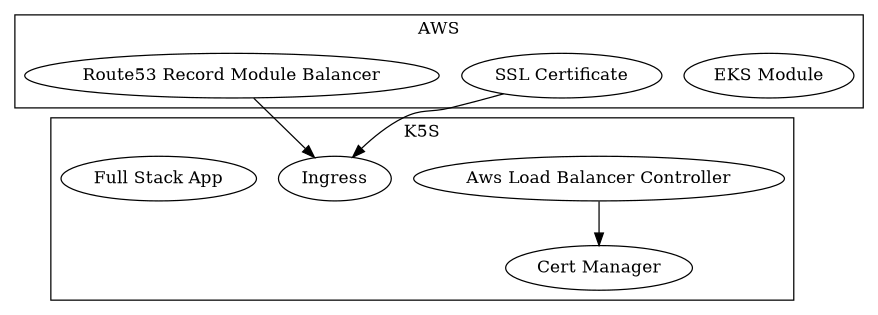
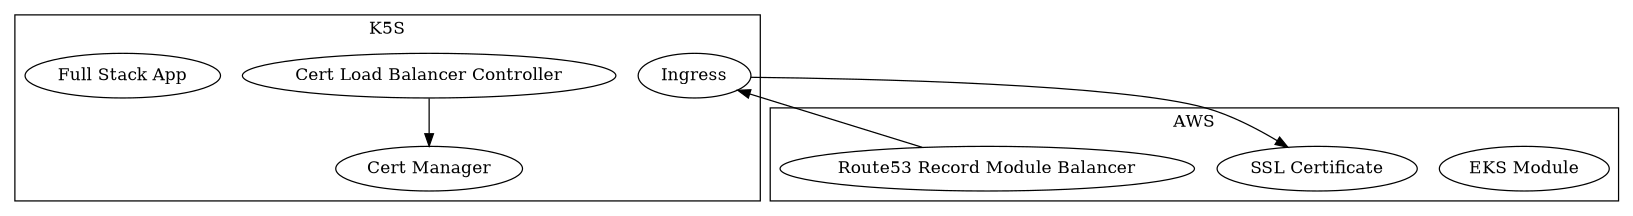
(428, 111) -> (1018, 86)
(599, 179) -> (429, 76)
